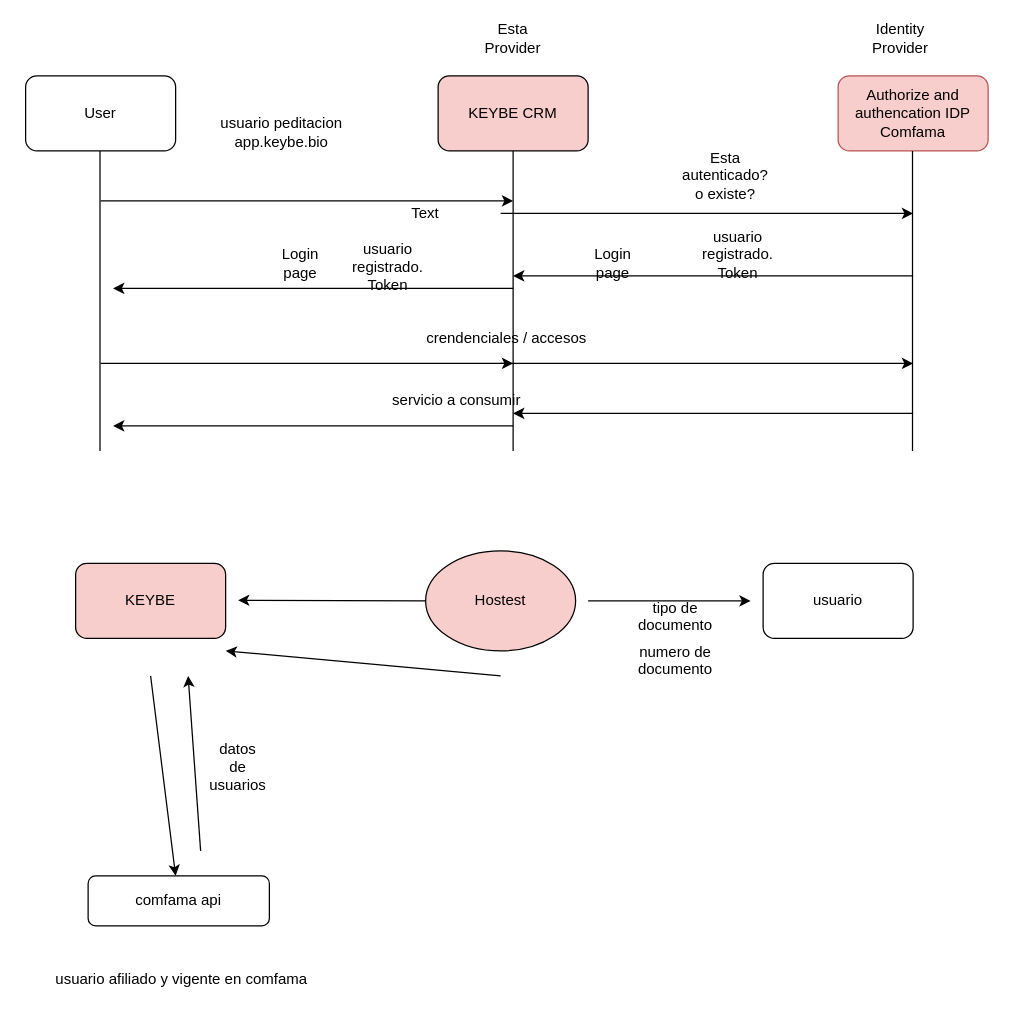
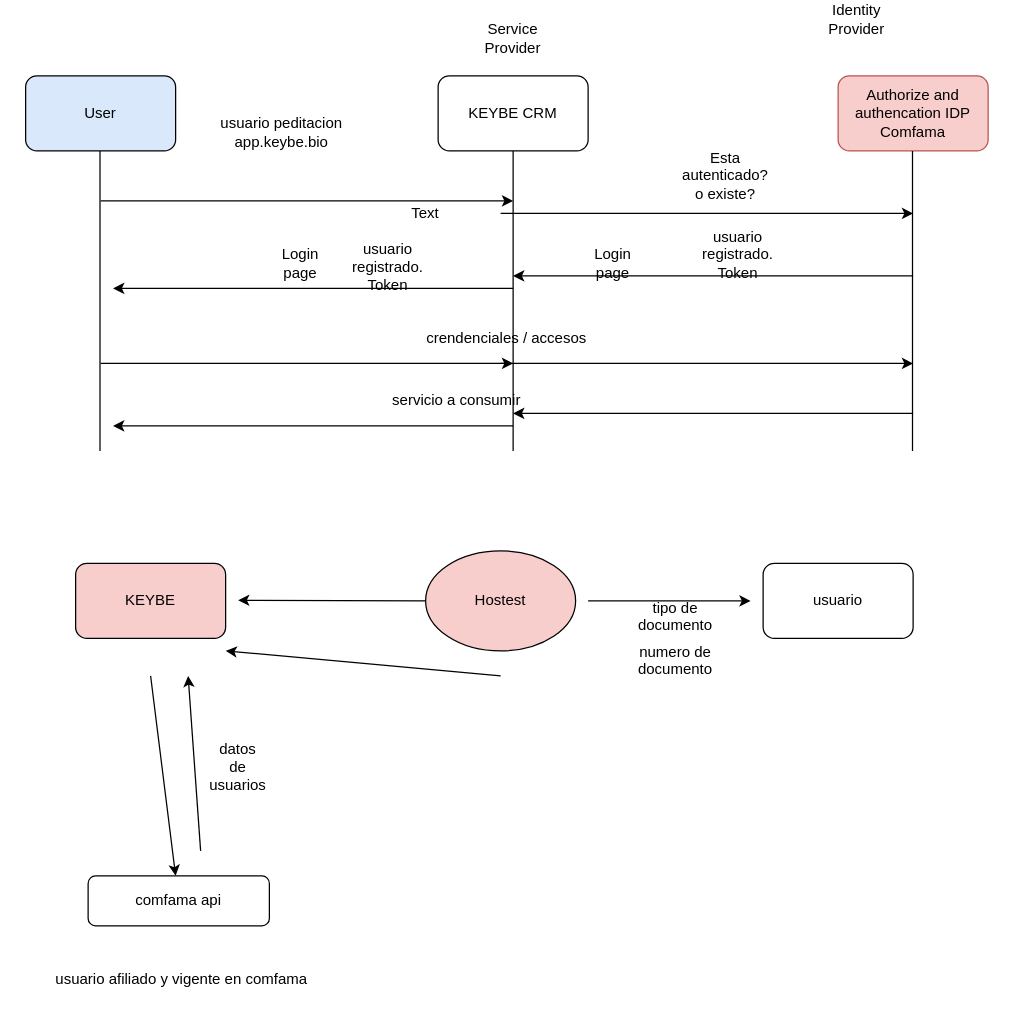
(513, 38) -> (513, 38)
(901, 38) -> (857, 19)
(101, 113) -> (101, 113)
(513, 113) -> (513, 113)
